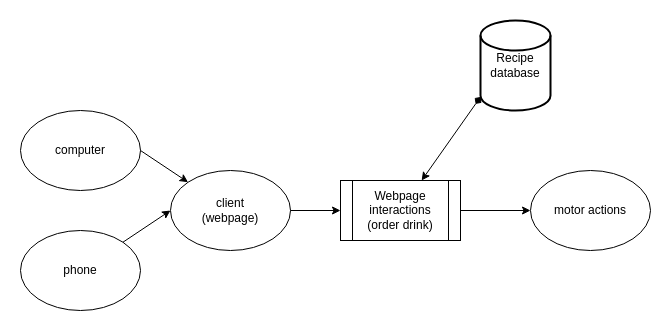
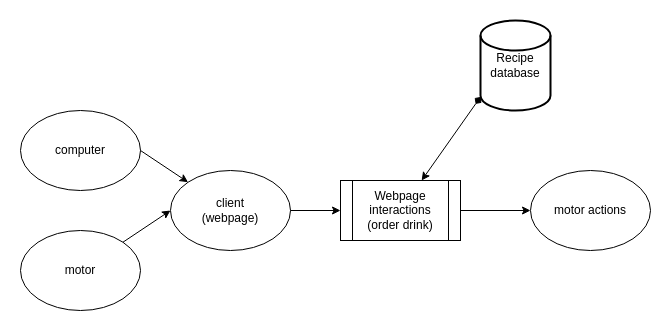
(81, 271) -> (81, 271)
